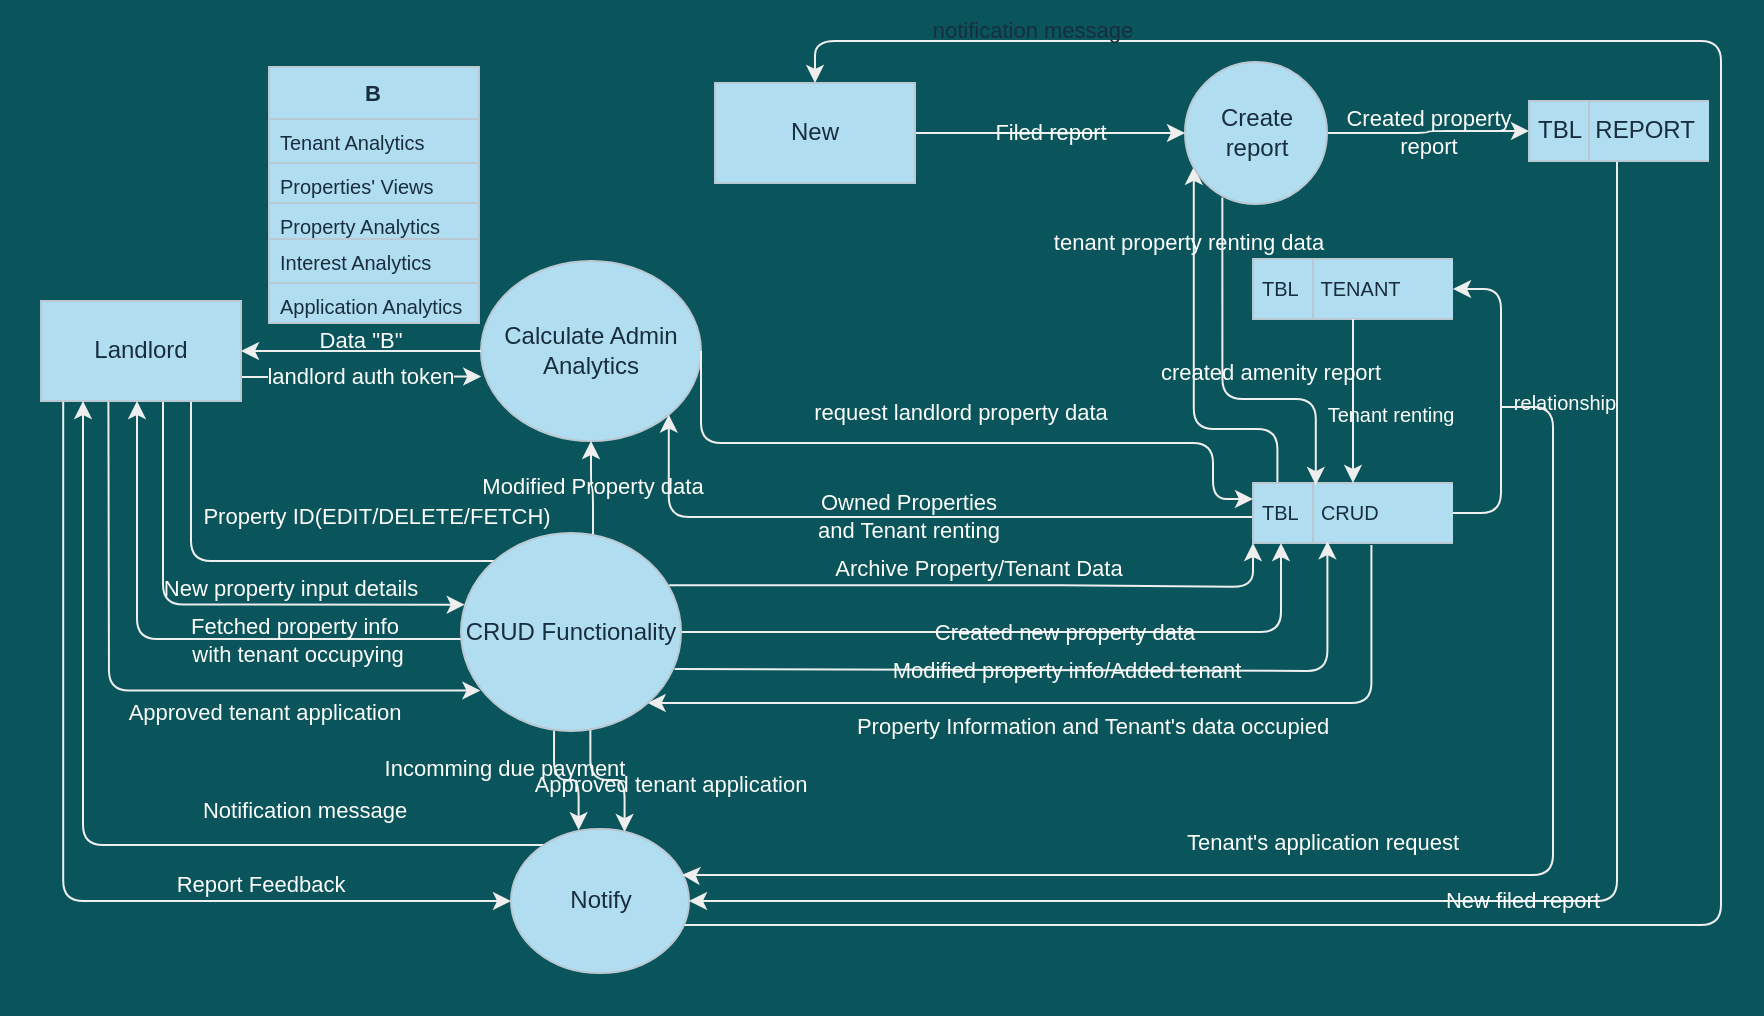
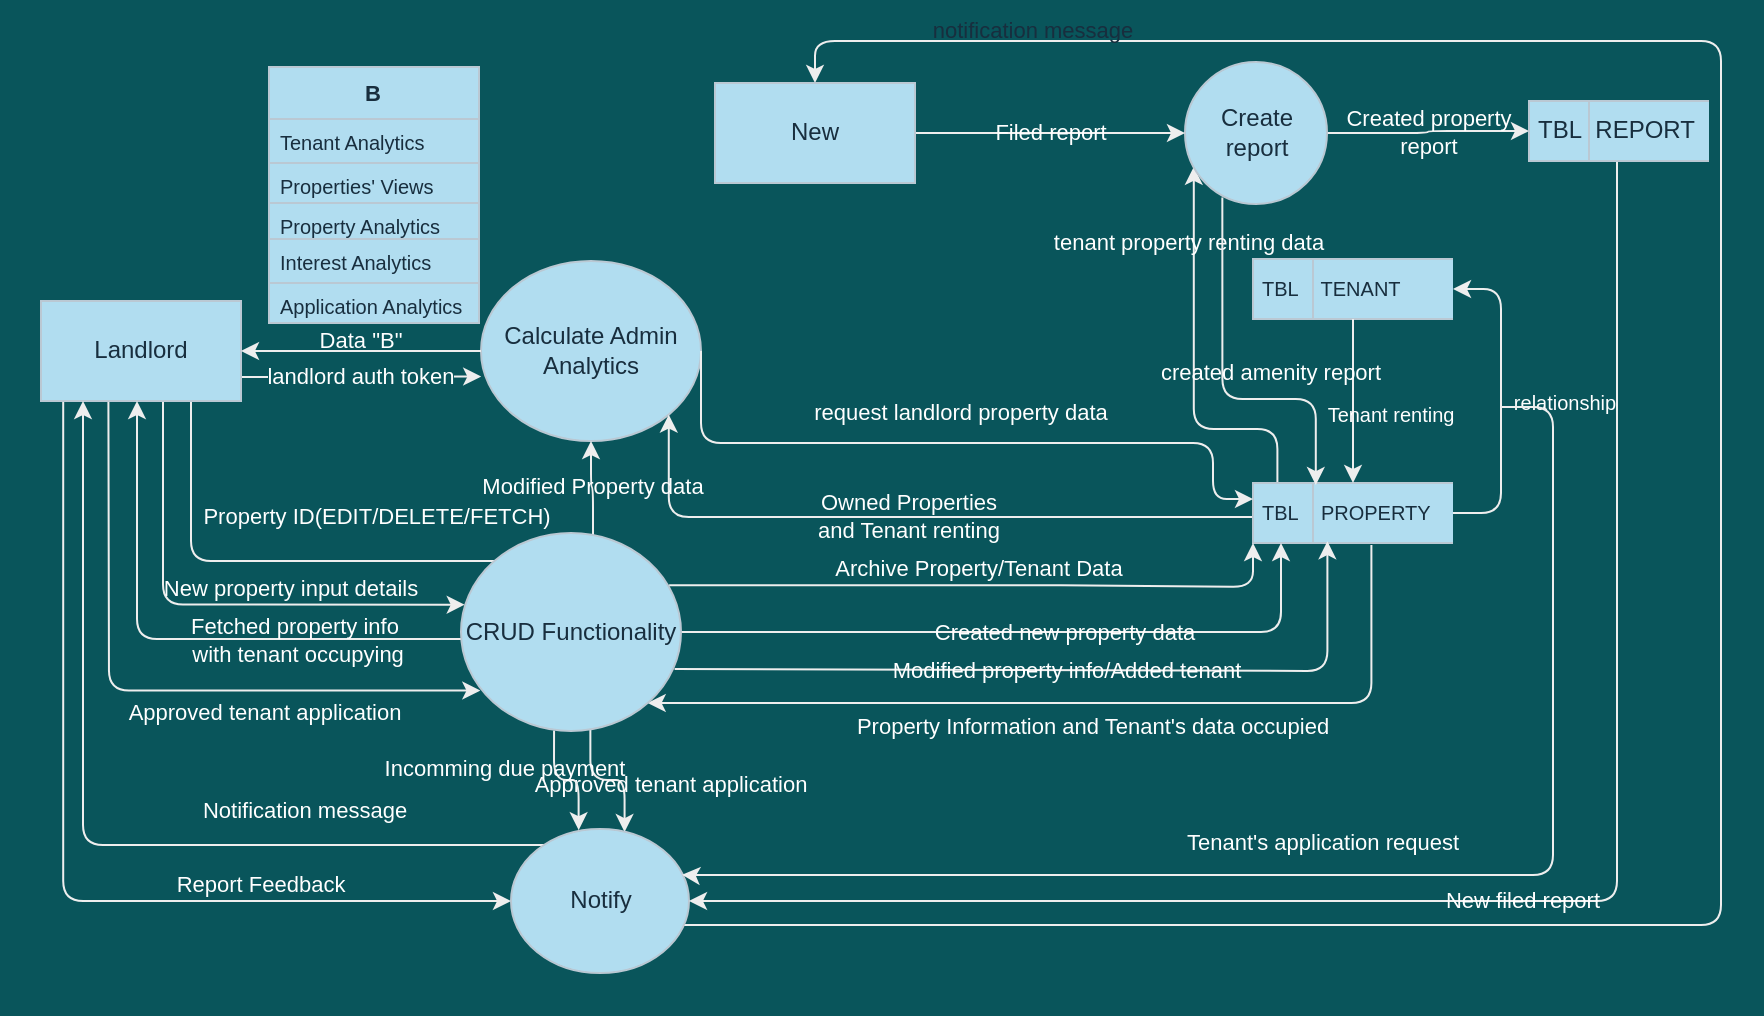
(1319, 513) -> (1342, 513)
